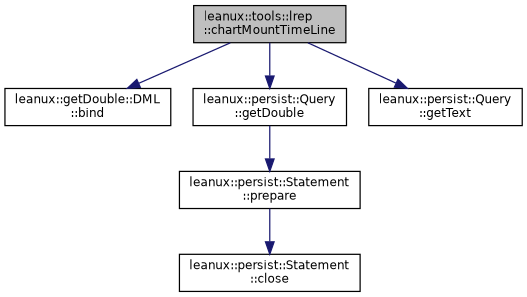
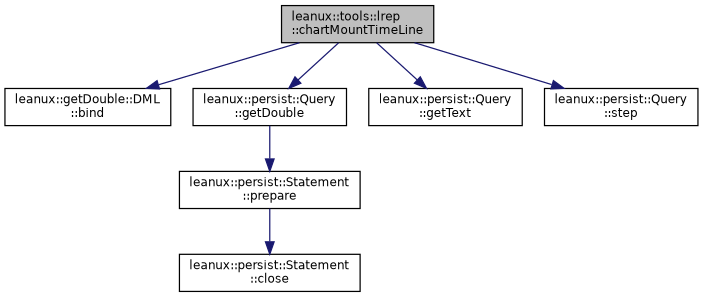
none -> (621, 107)
